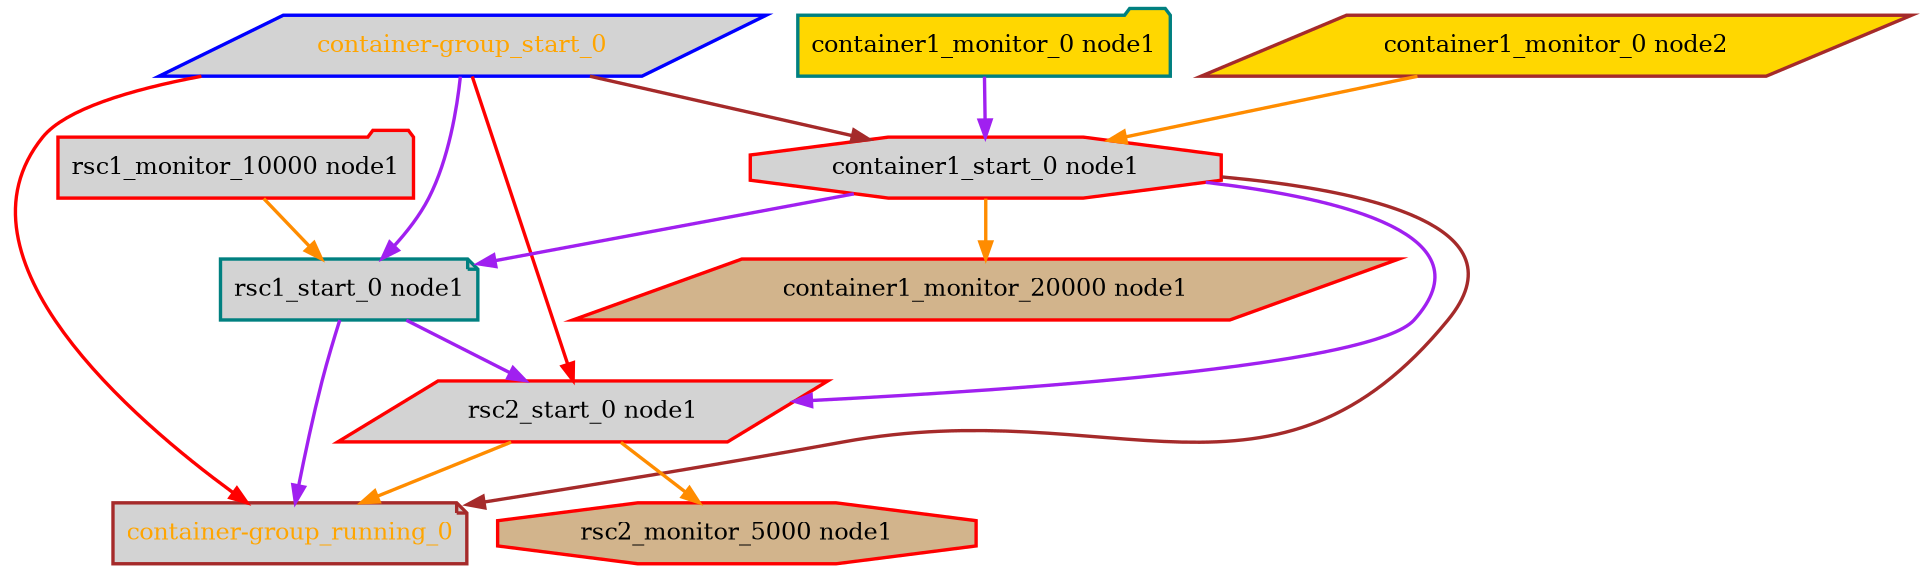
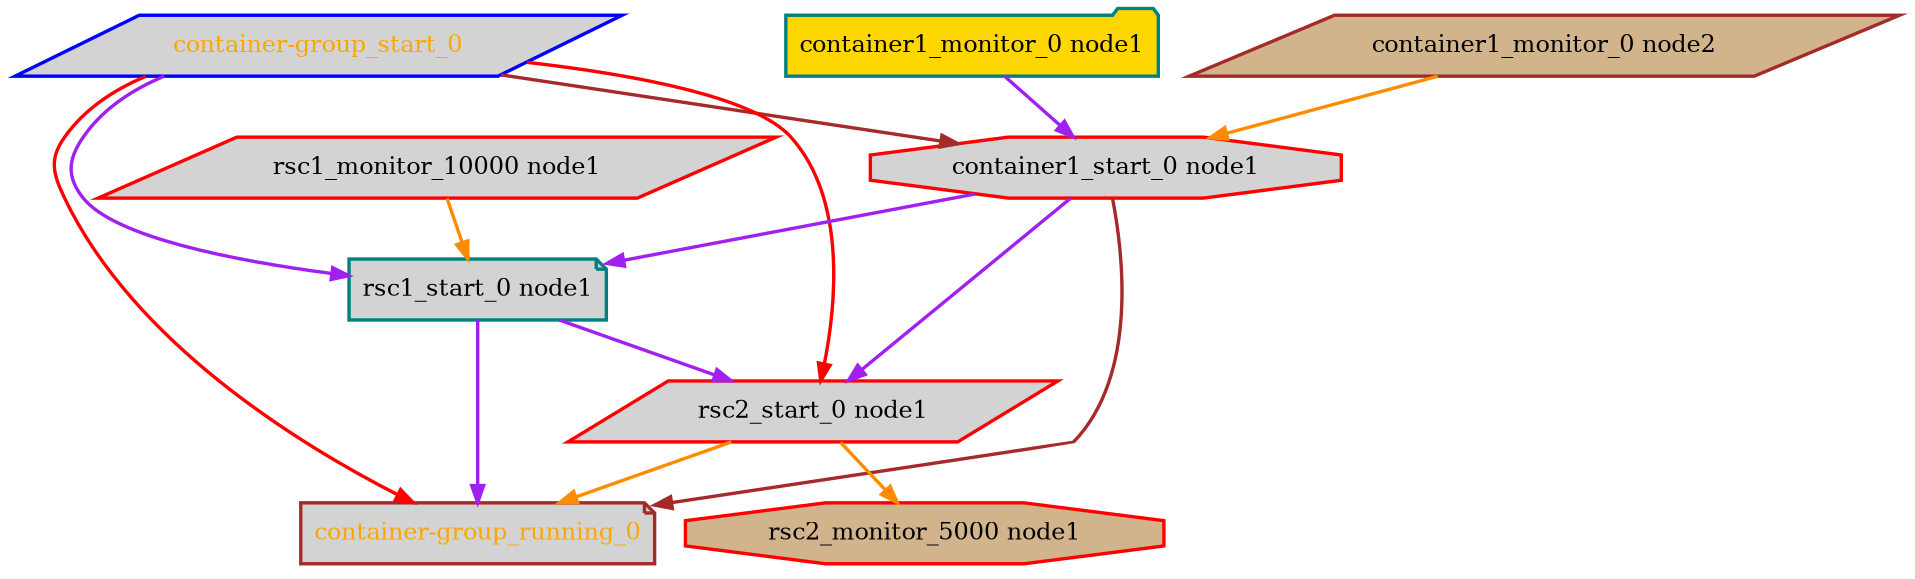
(1556, 46) -> (1544, 46)
(236, 168) -> (437, 168)
(986, 290) -> none
